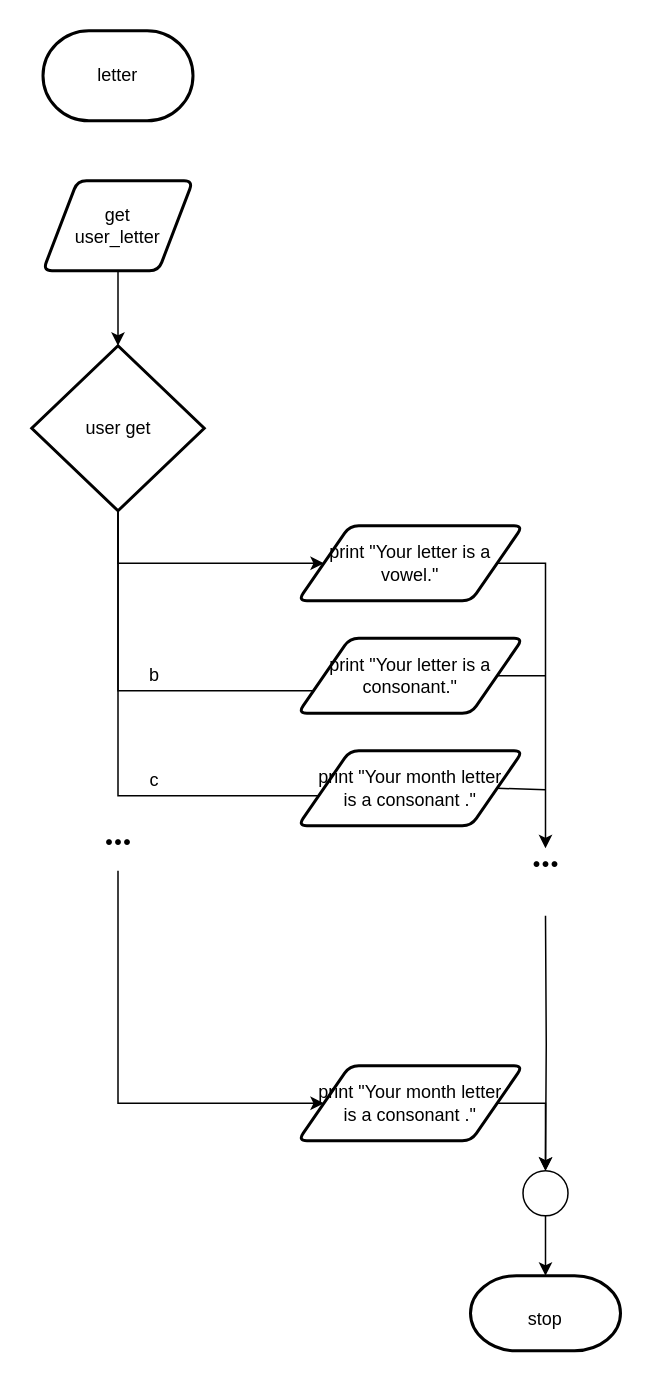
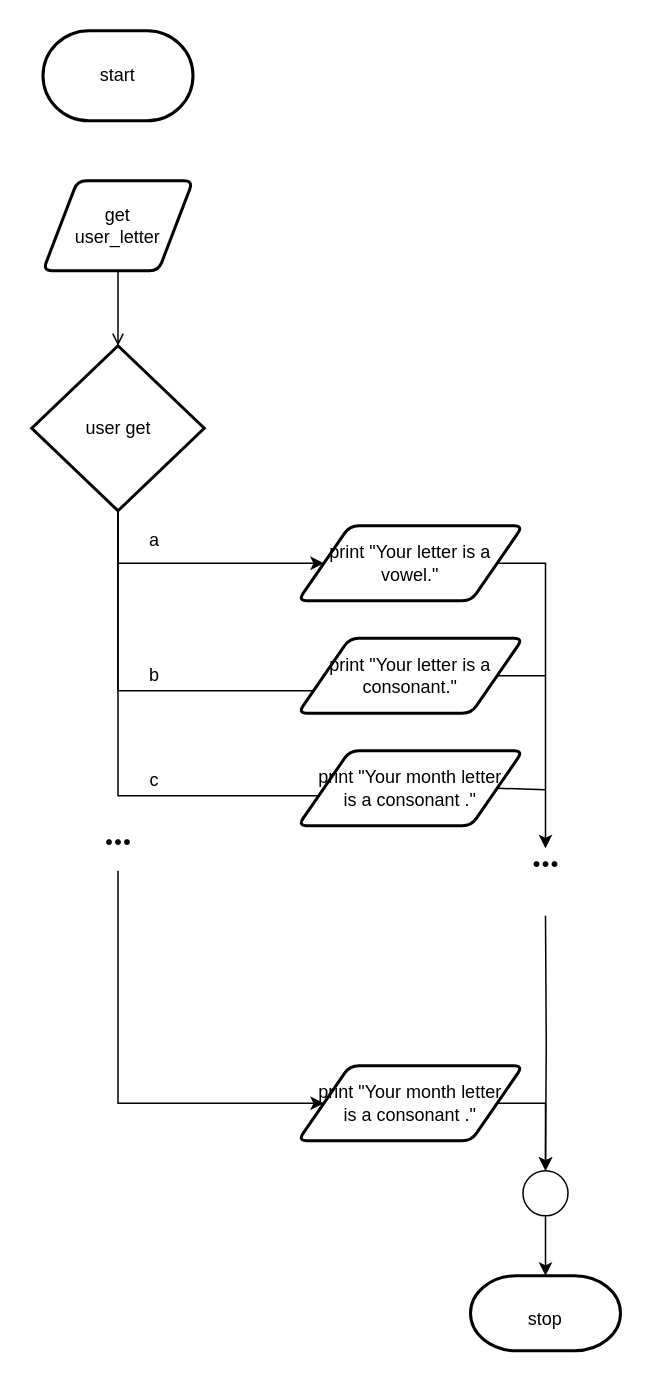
(118, 76) -> (118, 76)
(118, 334) -> (118, 336)
none -> (154, 541)
